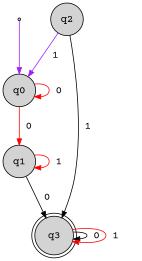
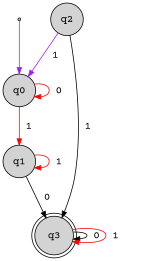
(29, 126) -> (29, 126)
